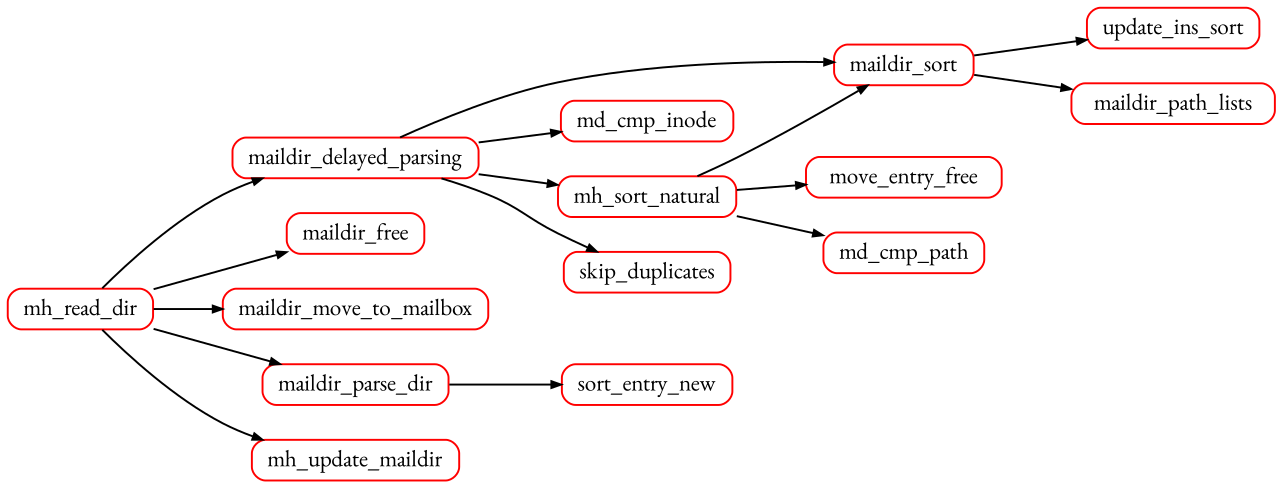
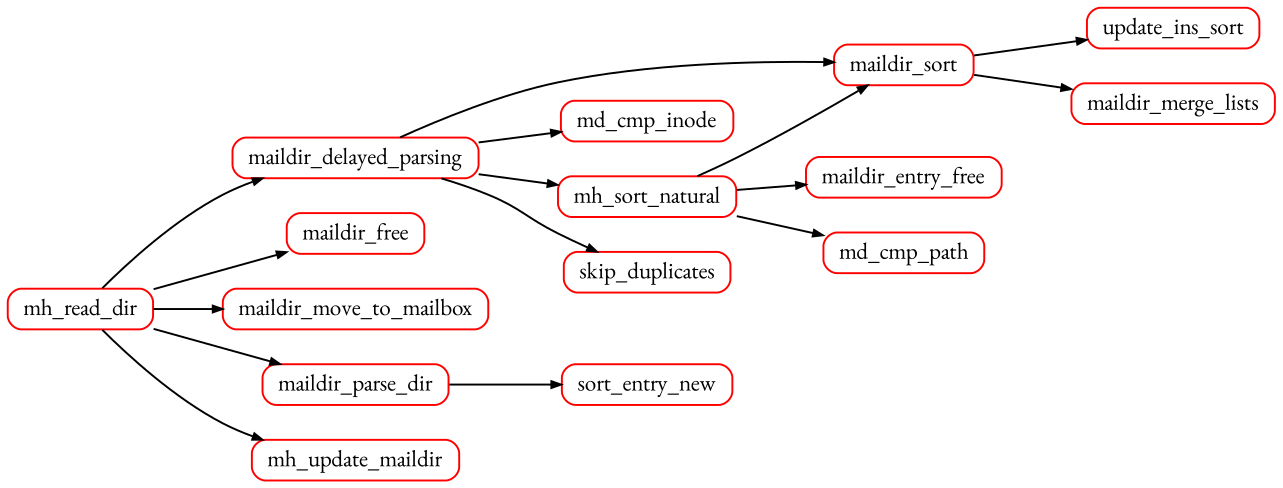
(1173, 104) -> (1173, 104)
(904, 177) -> (904, 177)
